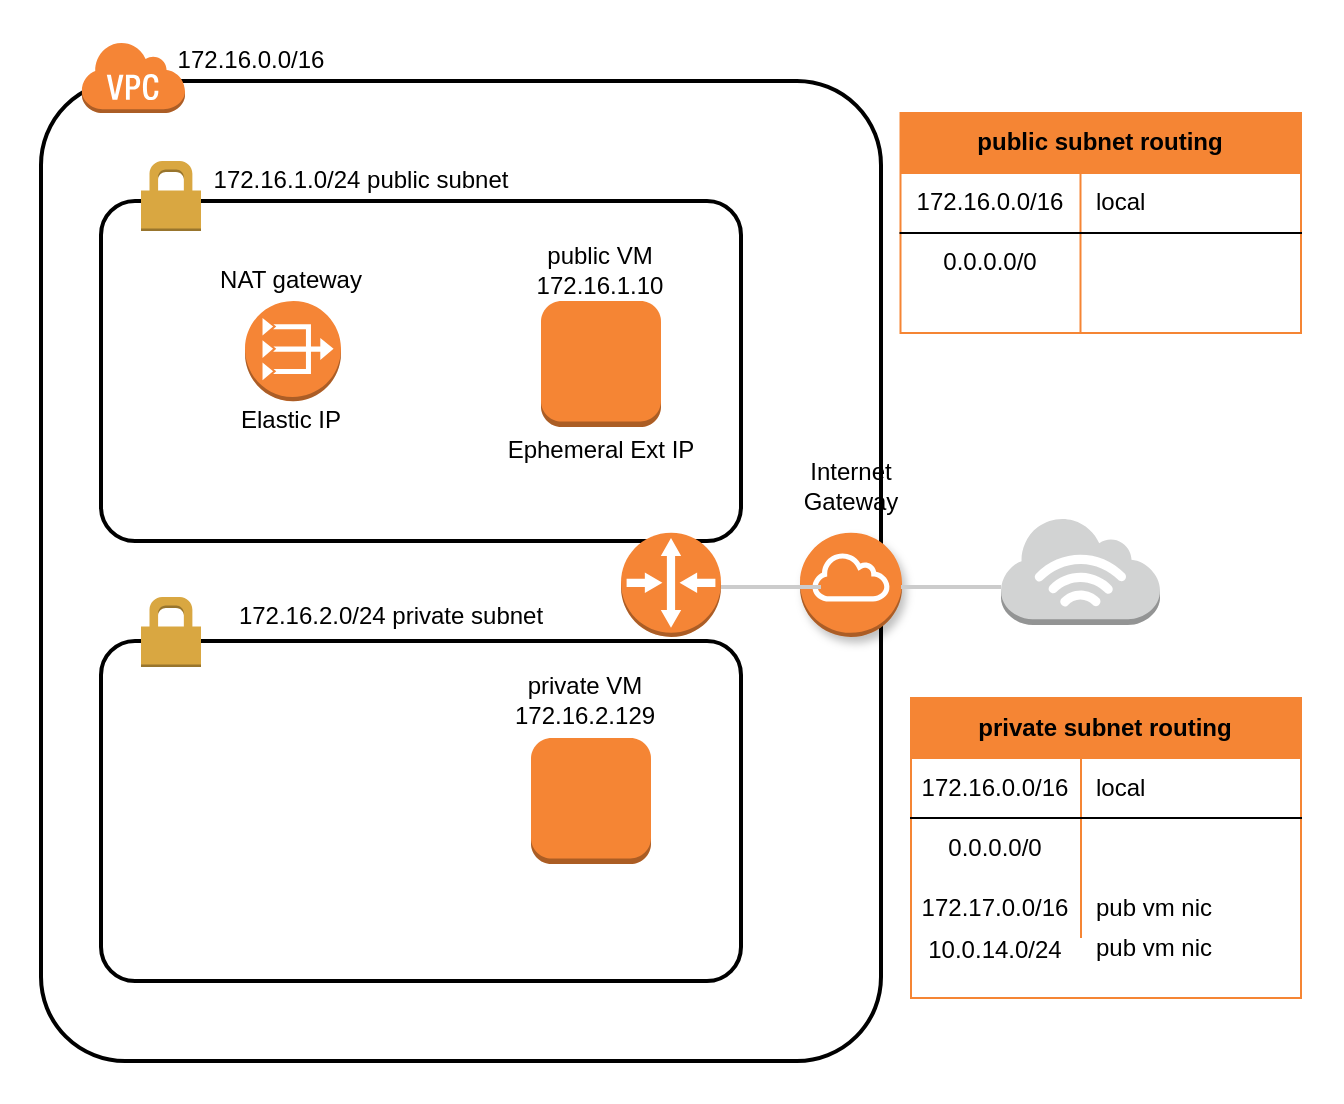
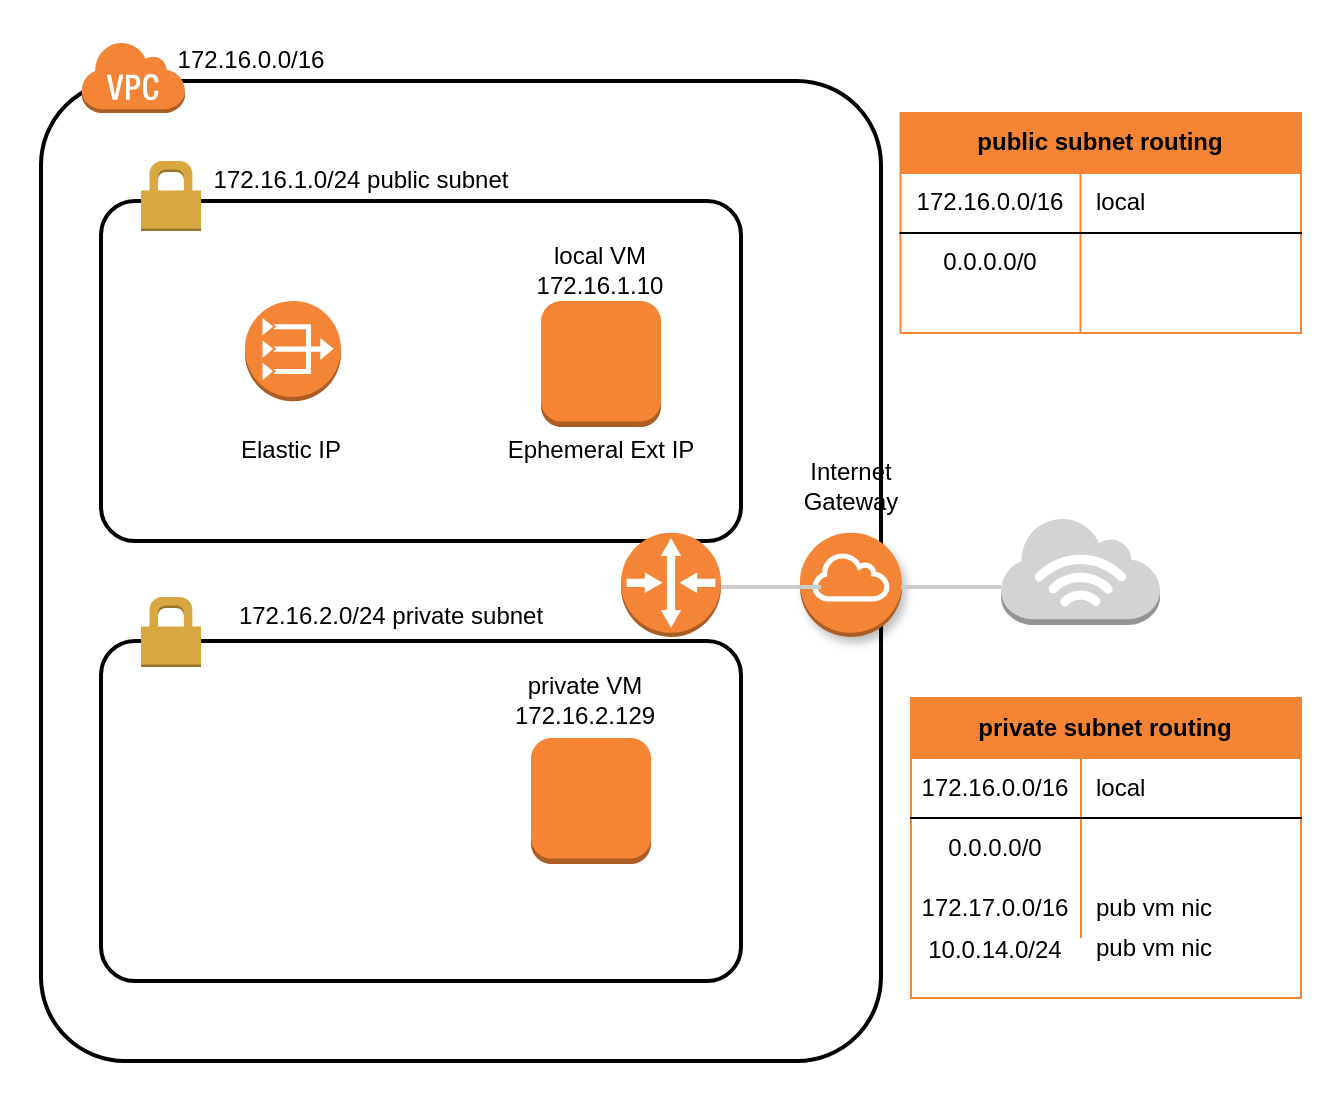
(601, 271) -> (601, 271)
(291, 281) -> none
(291, 421) -> (291, 451)
